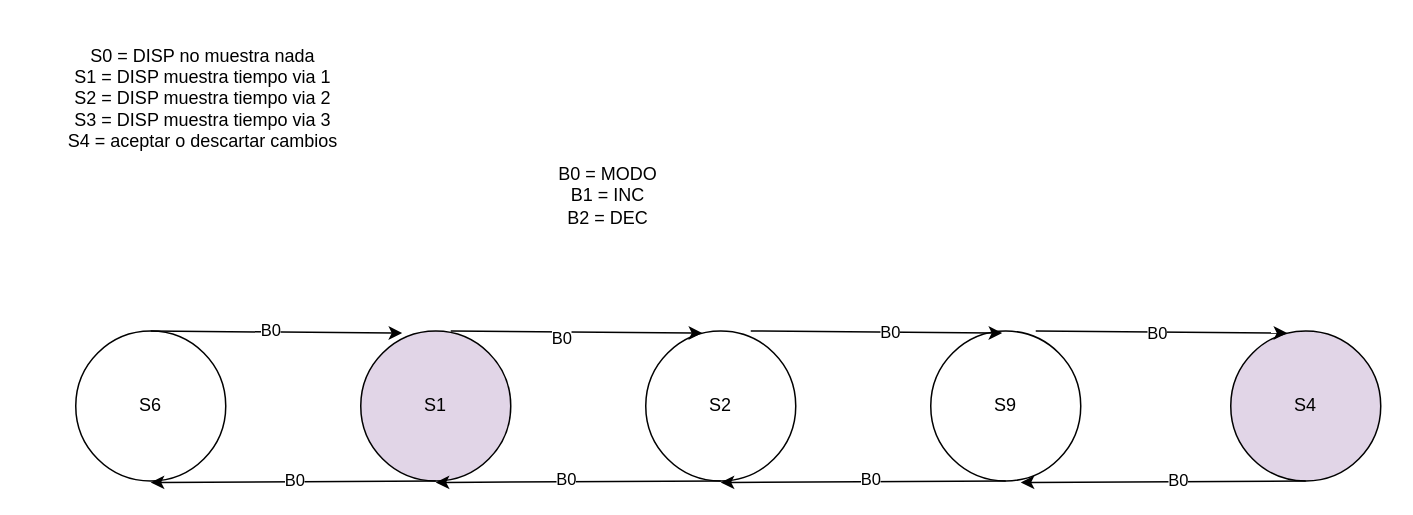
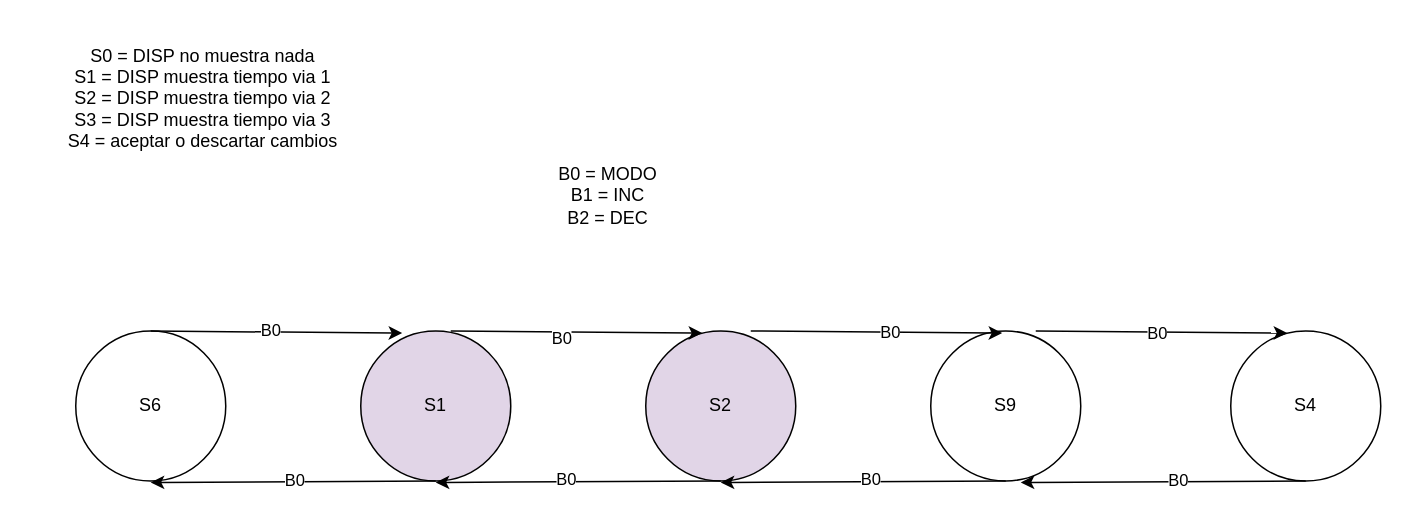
(721, 406) -> (721, 406)
(1306, 406) -> (1306, 406)
